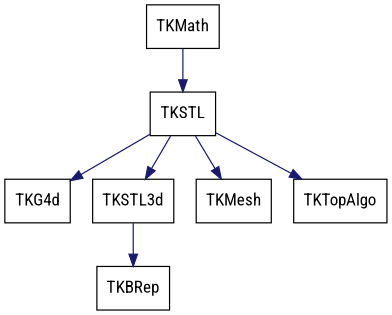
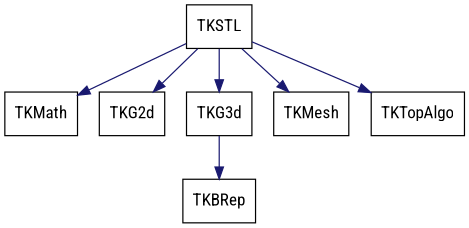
(183, 64) -> (138, 67)
(38, 201) -> (132, 114)
(133, 201) -> (219, 114)
